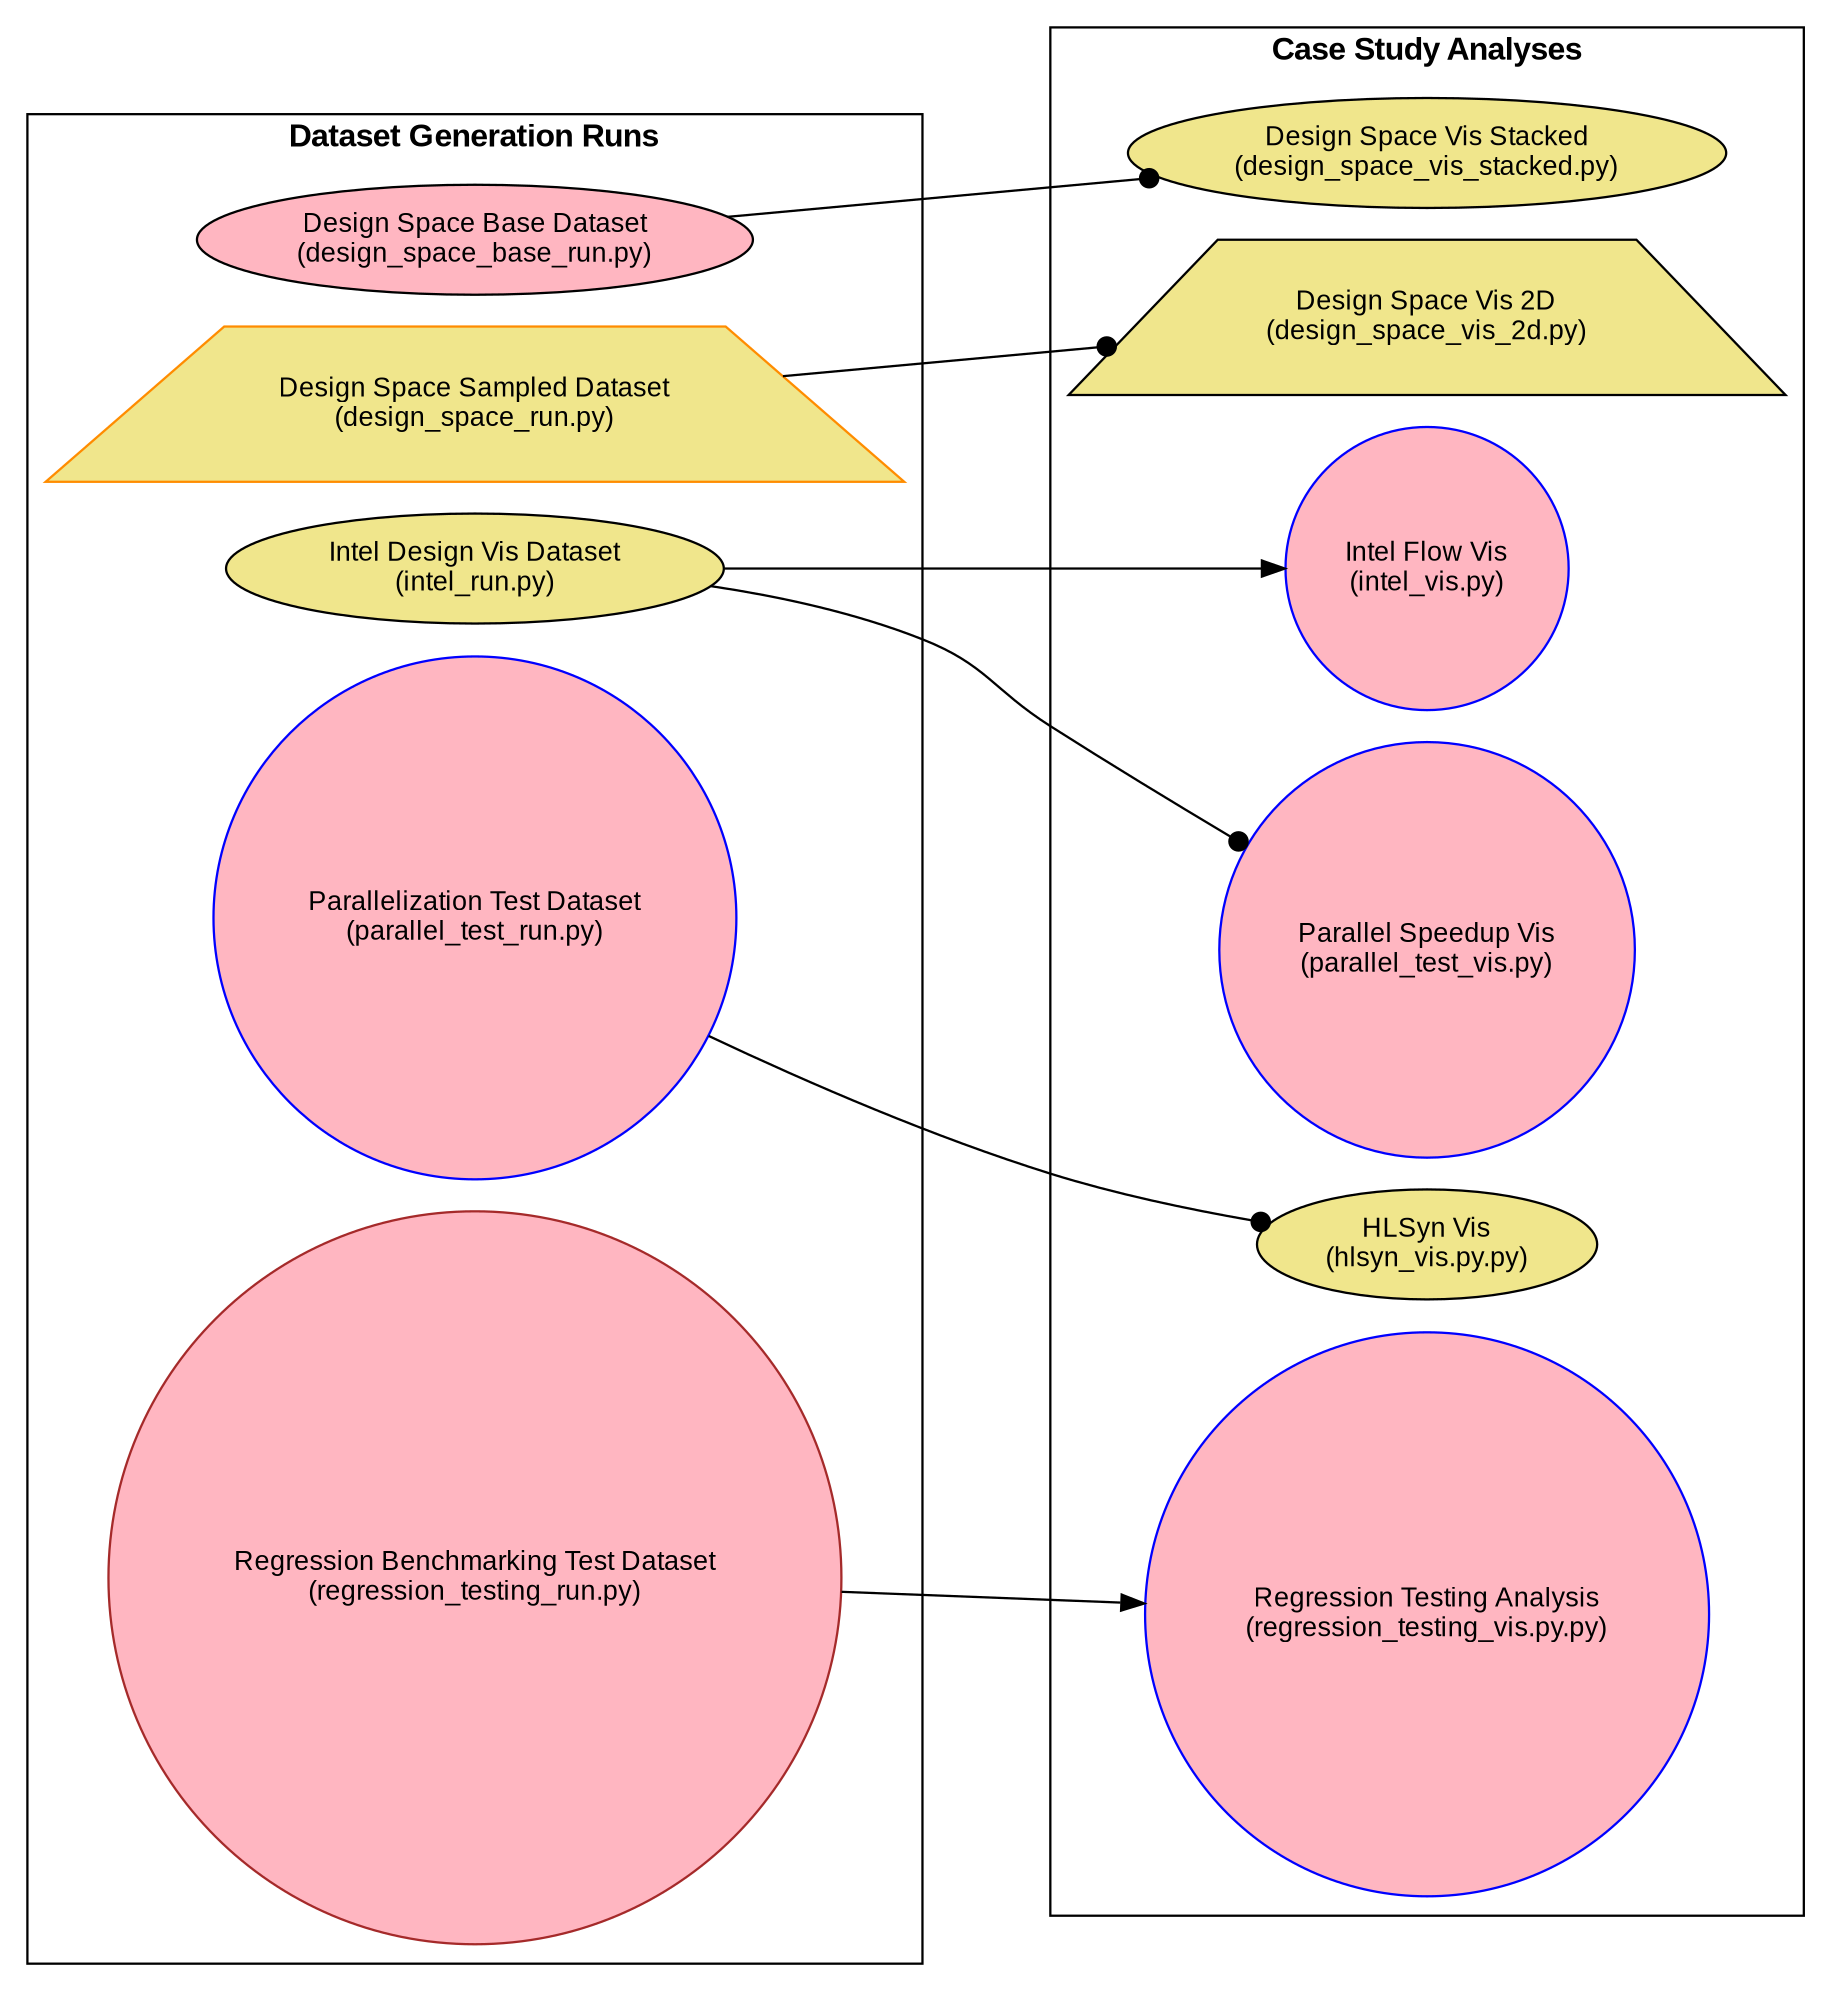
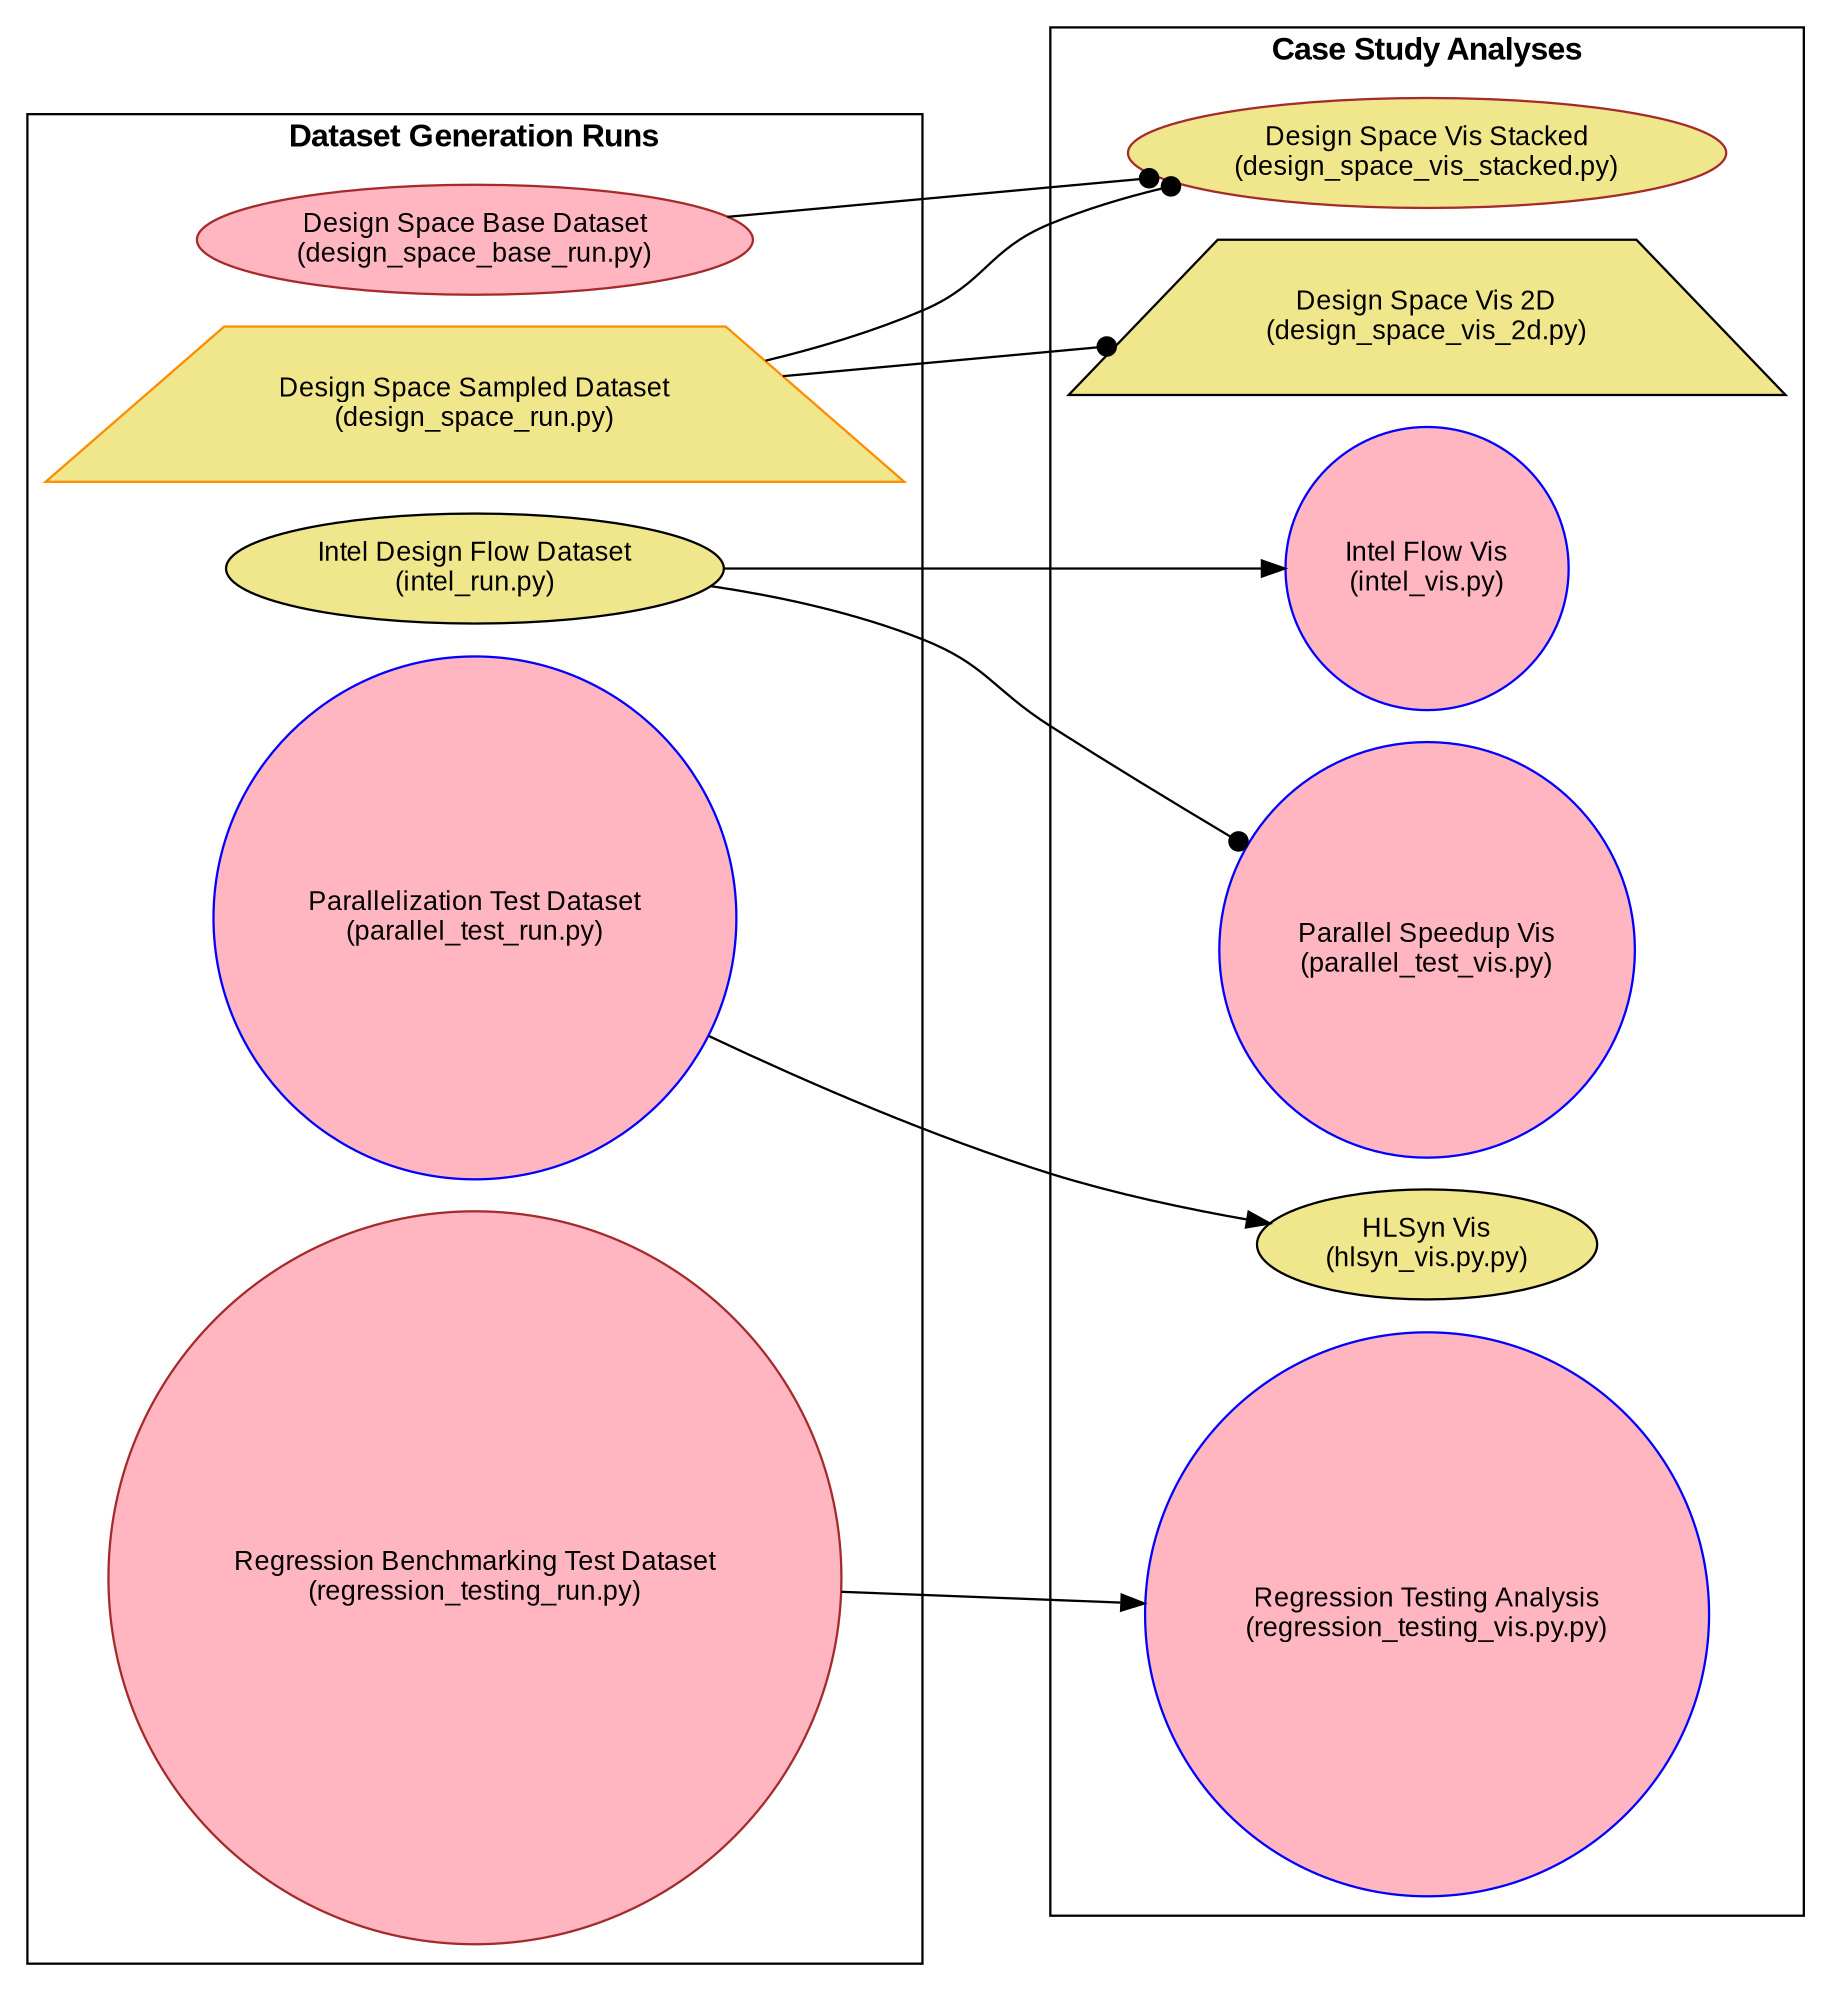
(1427, 153) -> (1427, 153)
(475, 240) -> (475, 240)
none -> (968, 283)
(475, 569) -> (475, 569)
(974, 1148) -> (974, 1148)
